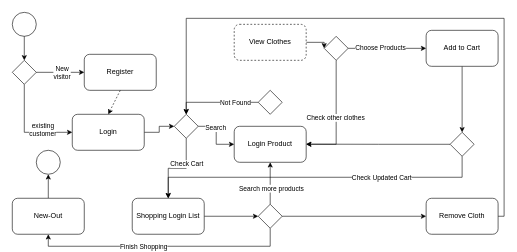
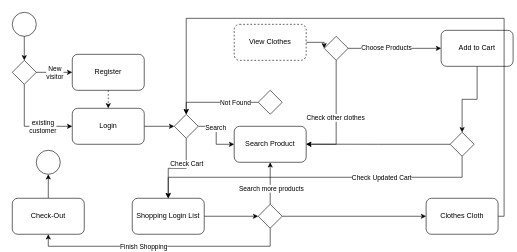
(462, 48) -> (477, 48)
(120, 72) -> (108, 72)
(108, 132) -> (108, 126)
(270, 144) -> (270, 144)
(48, 216) -> (48, 216)
(462, 216) -> (462, 216)
